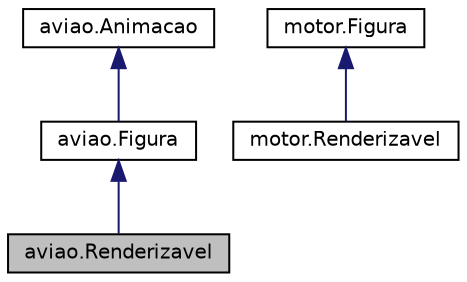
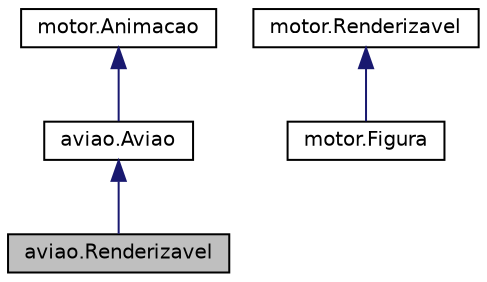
(119, 28) -> (119, 28)
(346, 95) -> (366, 95)
(119, 141) -> (119, 141)
